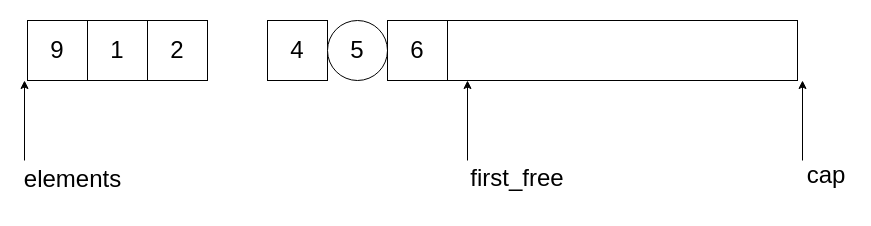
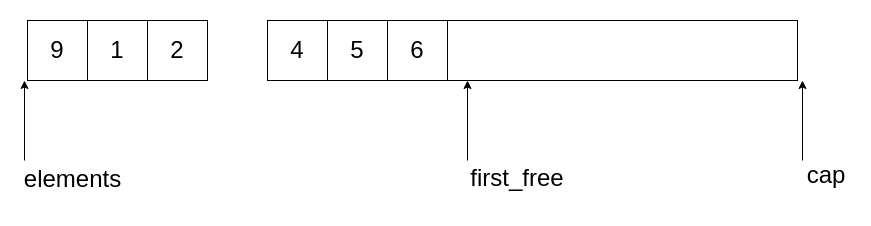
(358, 51) -> (358, 51)
